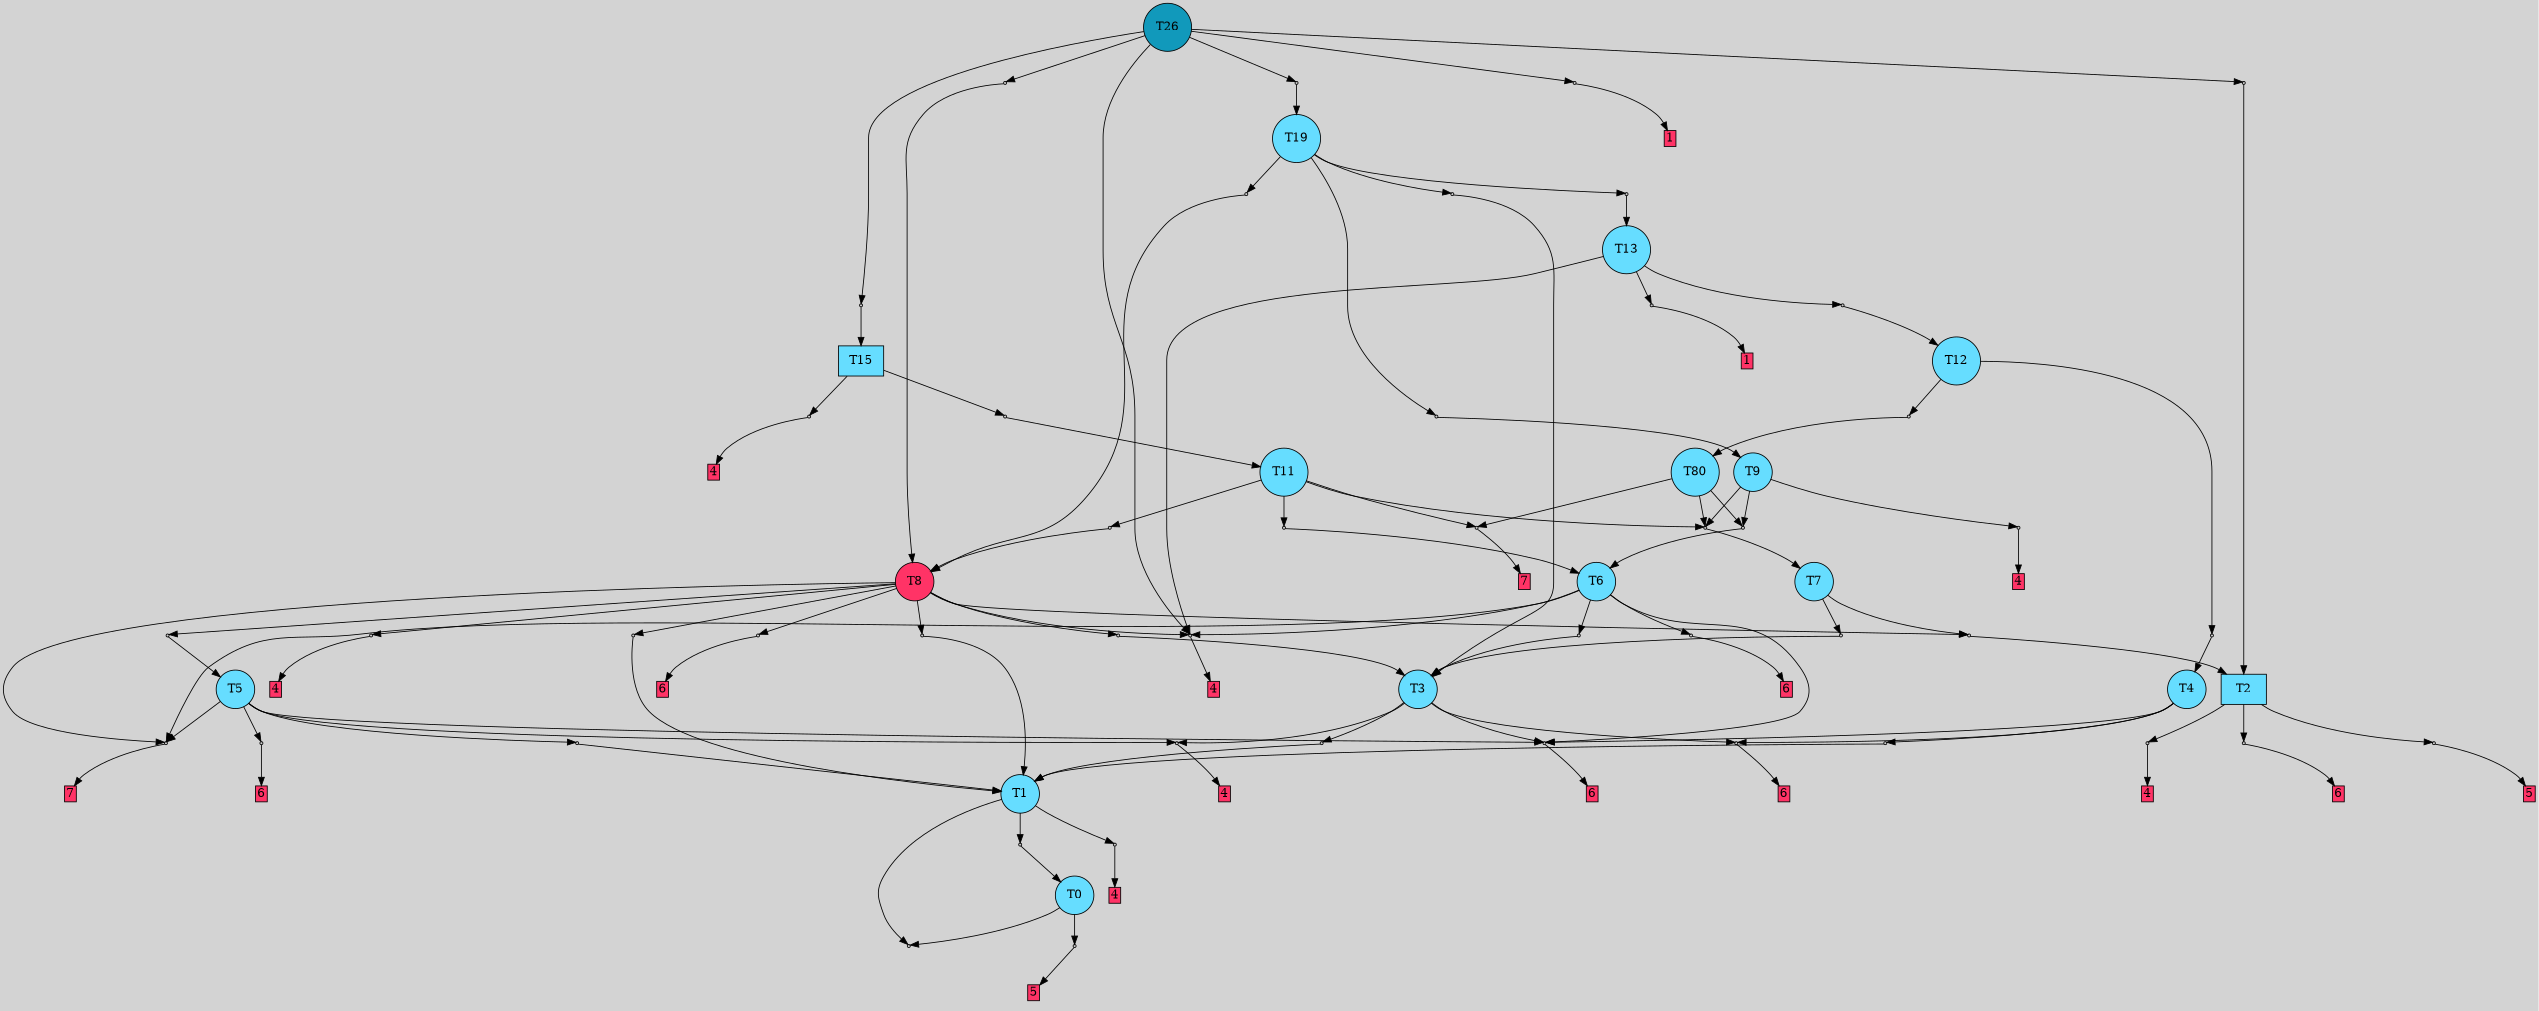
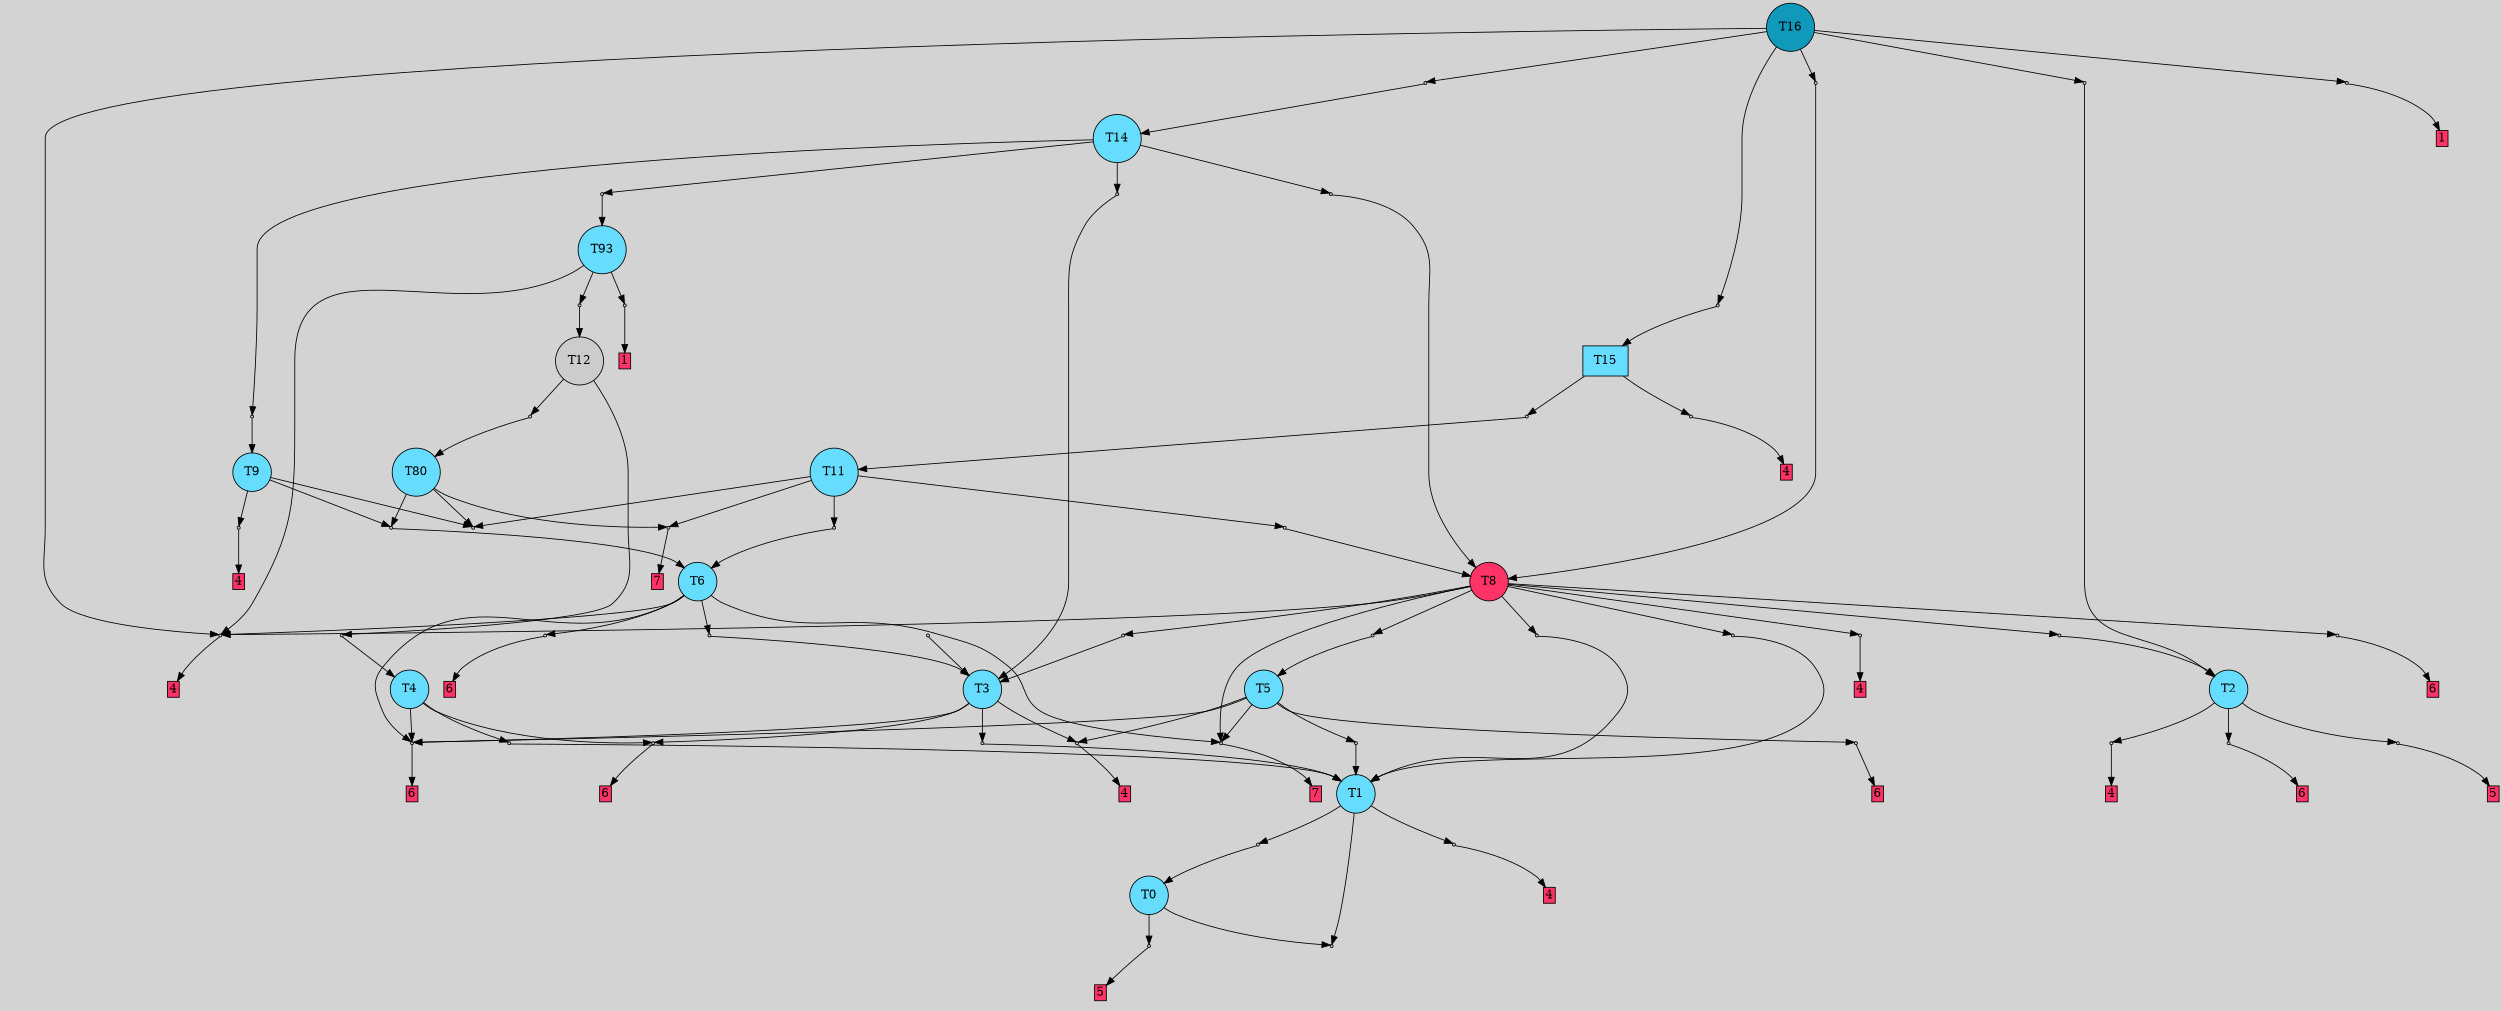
(1168, 27) -> (1791, 27)
(1297, 139) -> (1117, 139)
(1627, 250) -> (602, 250)
(1956, 361) -> (580, 361)
(1814, 582) -> none
(2244, 689) -> (2229, 689)
